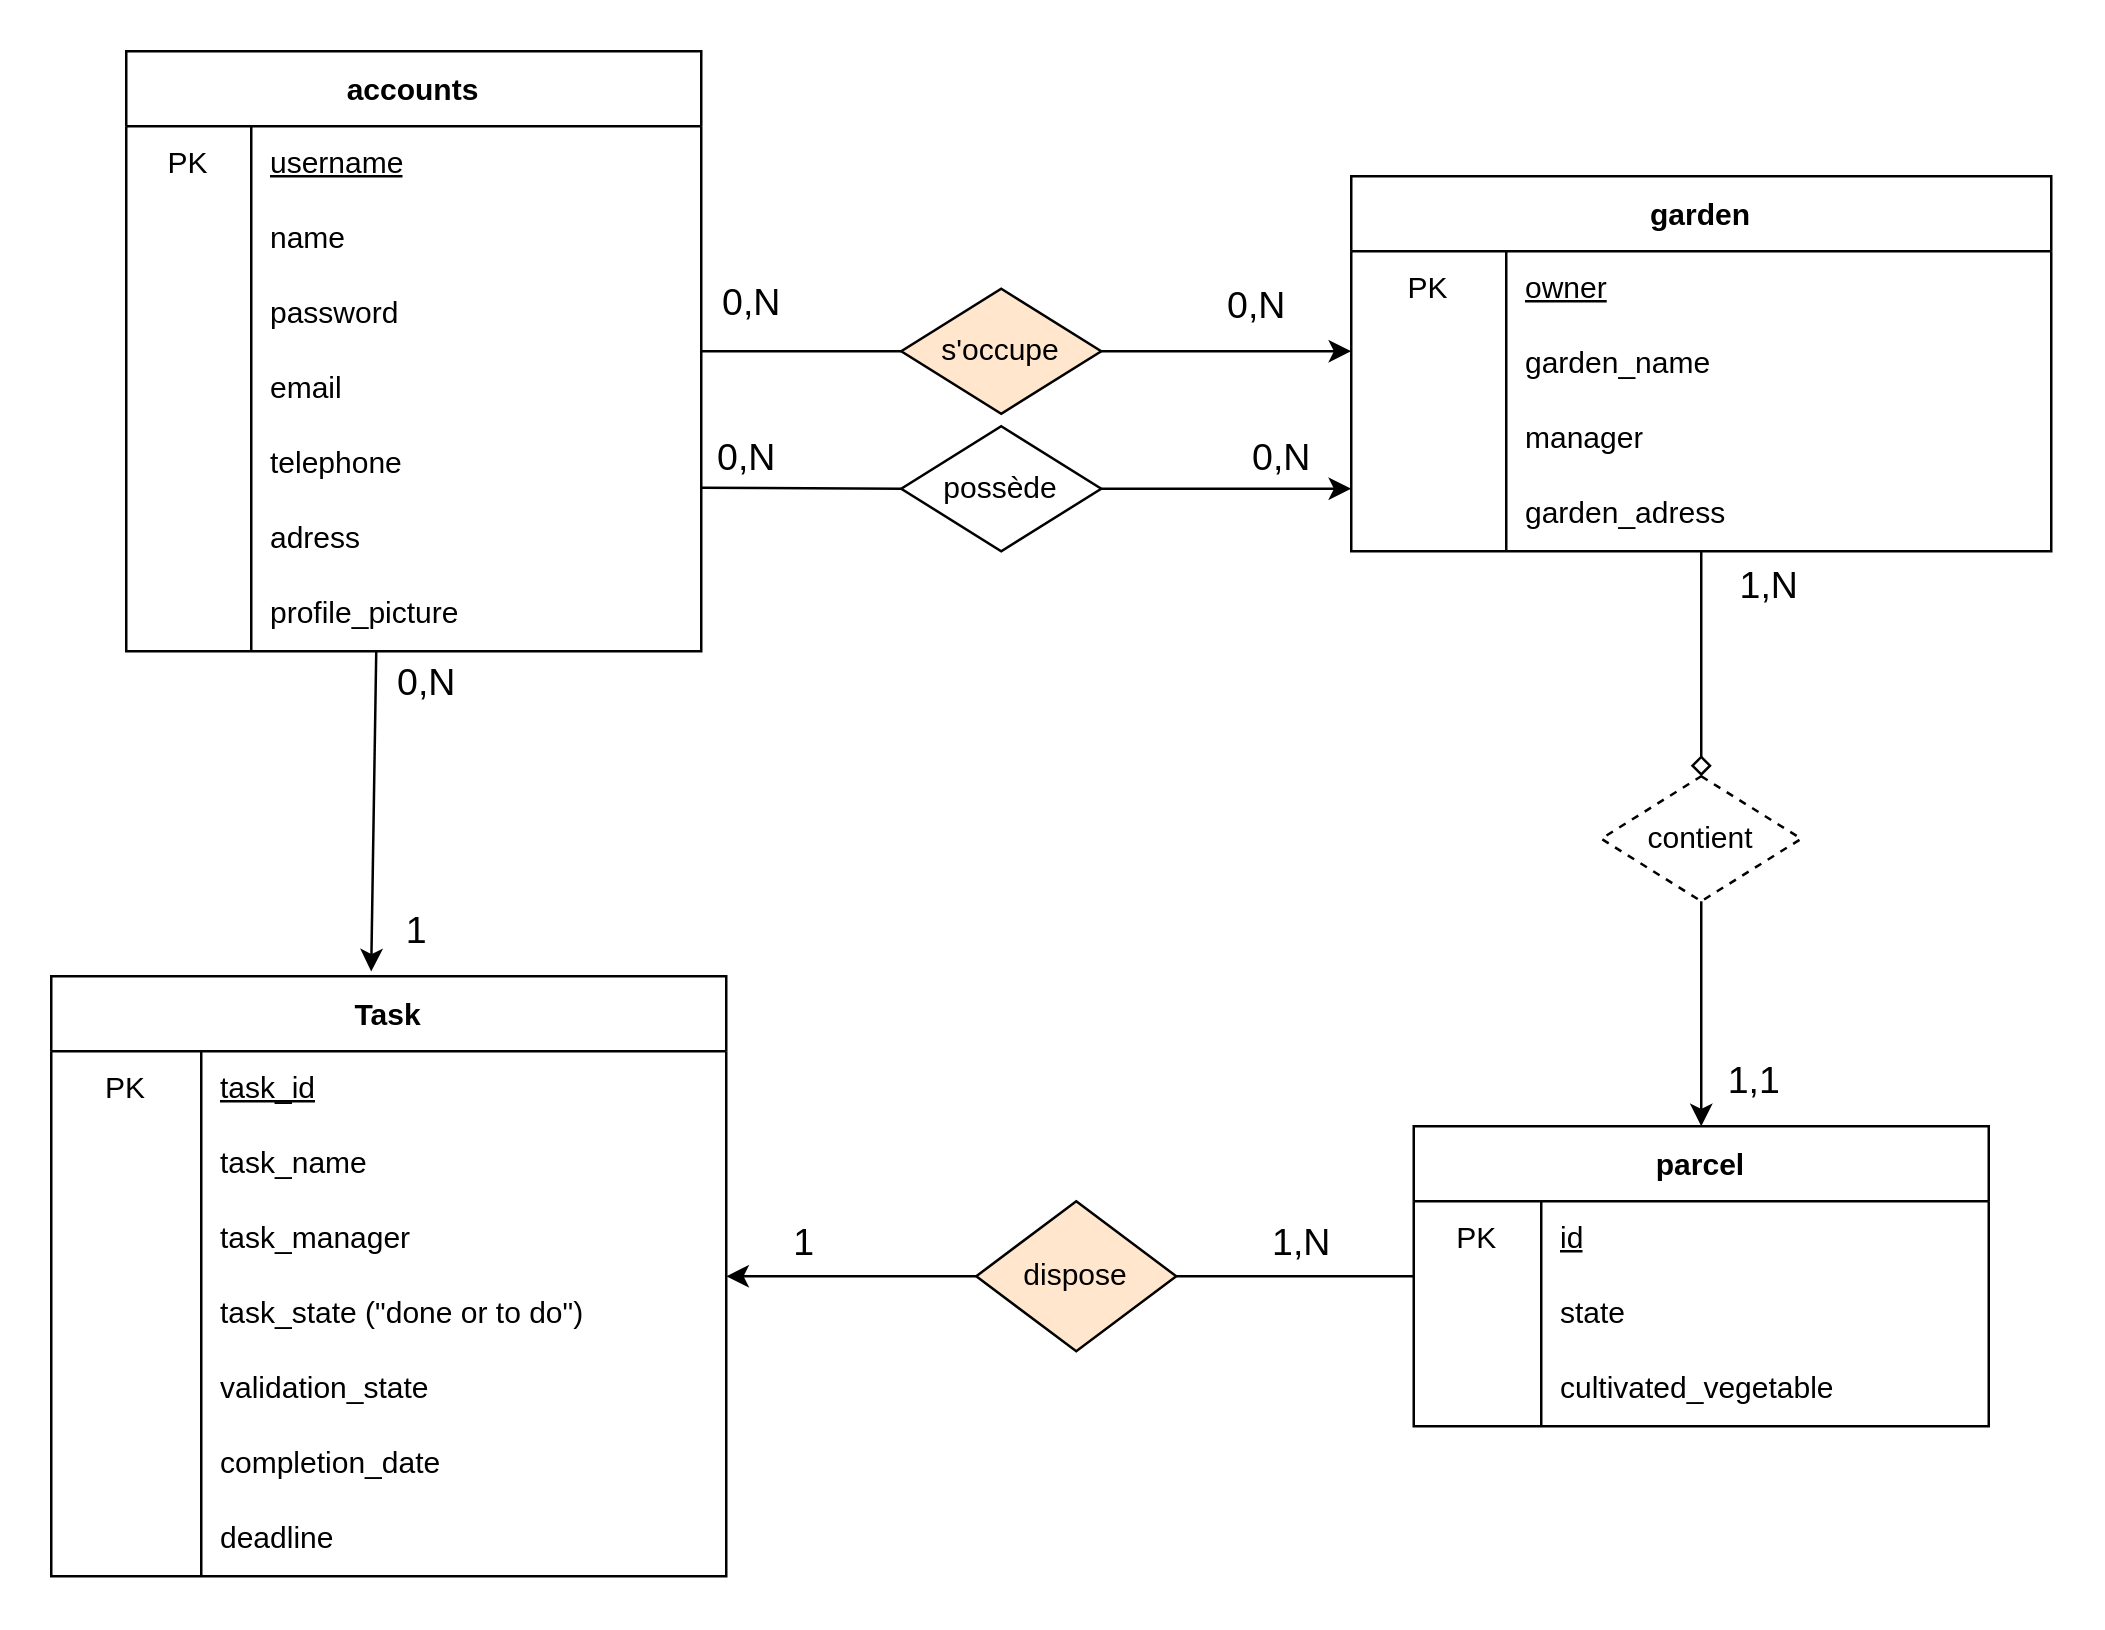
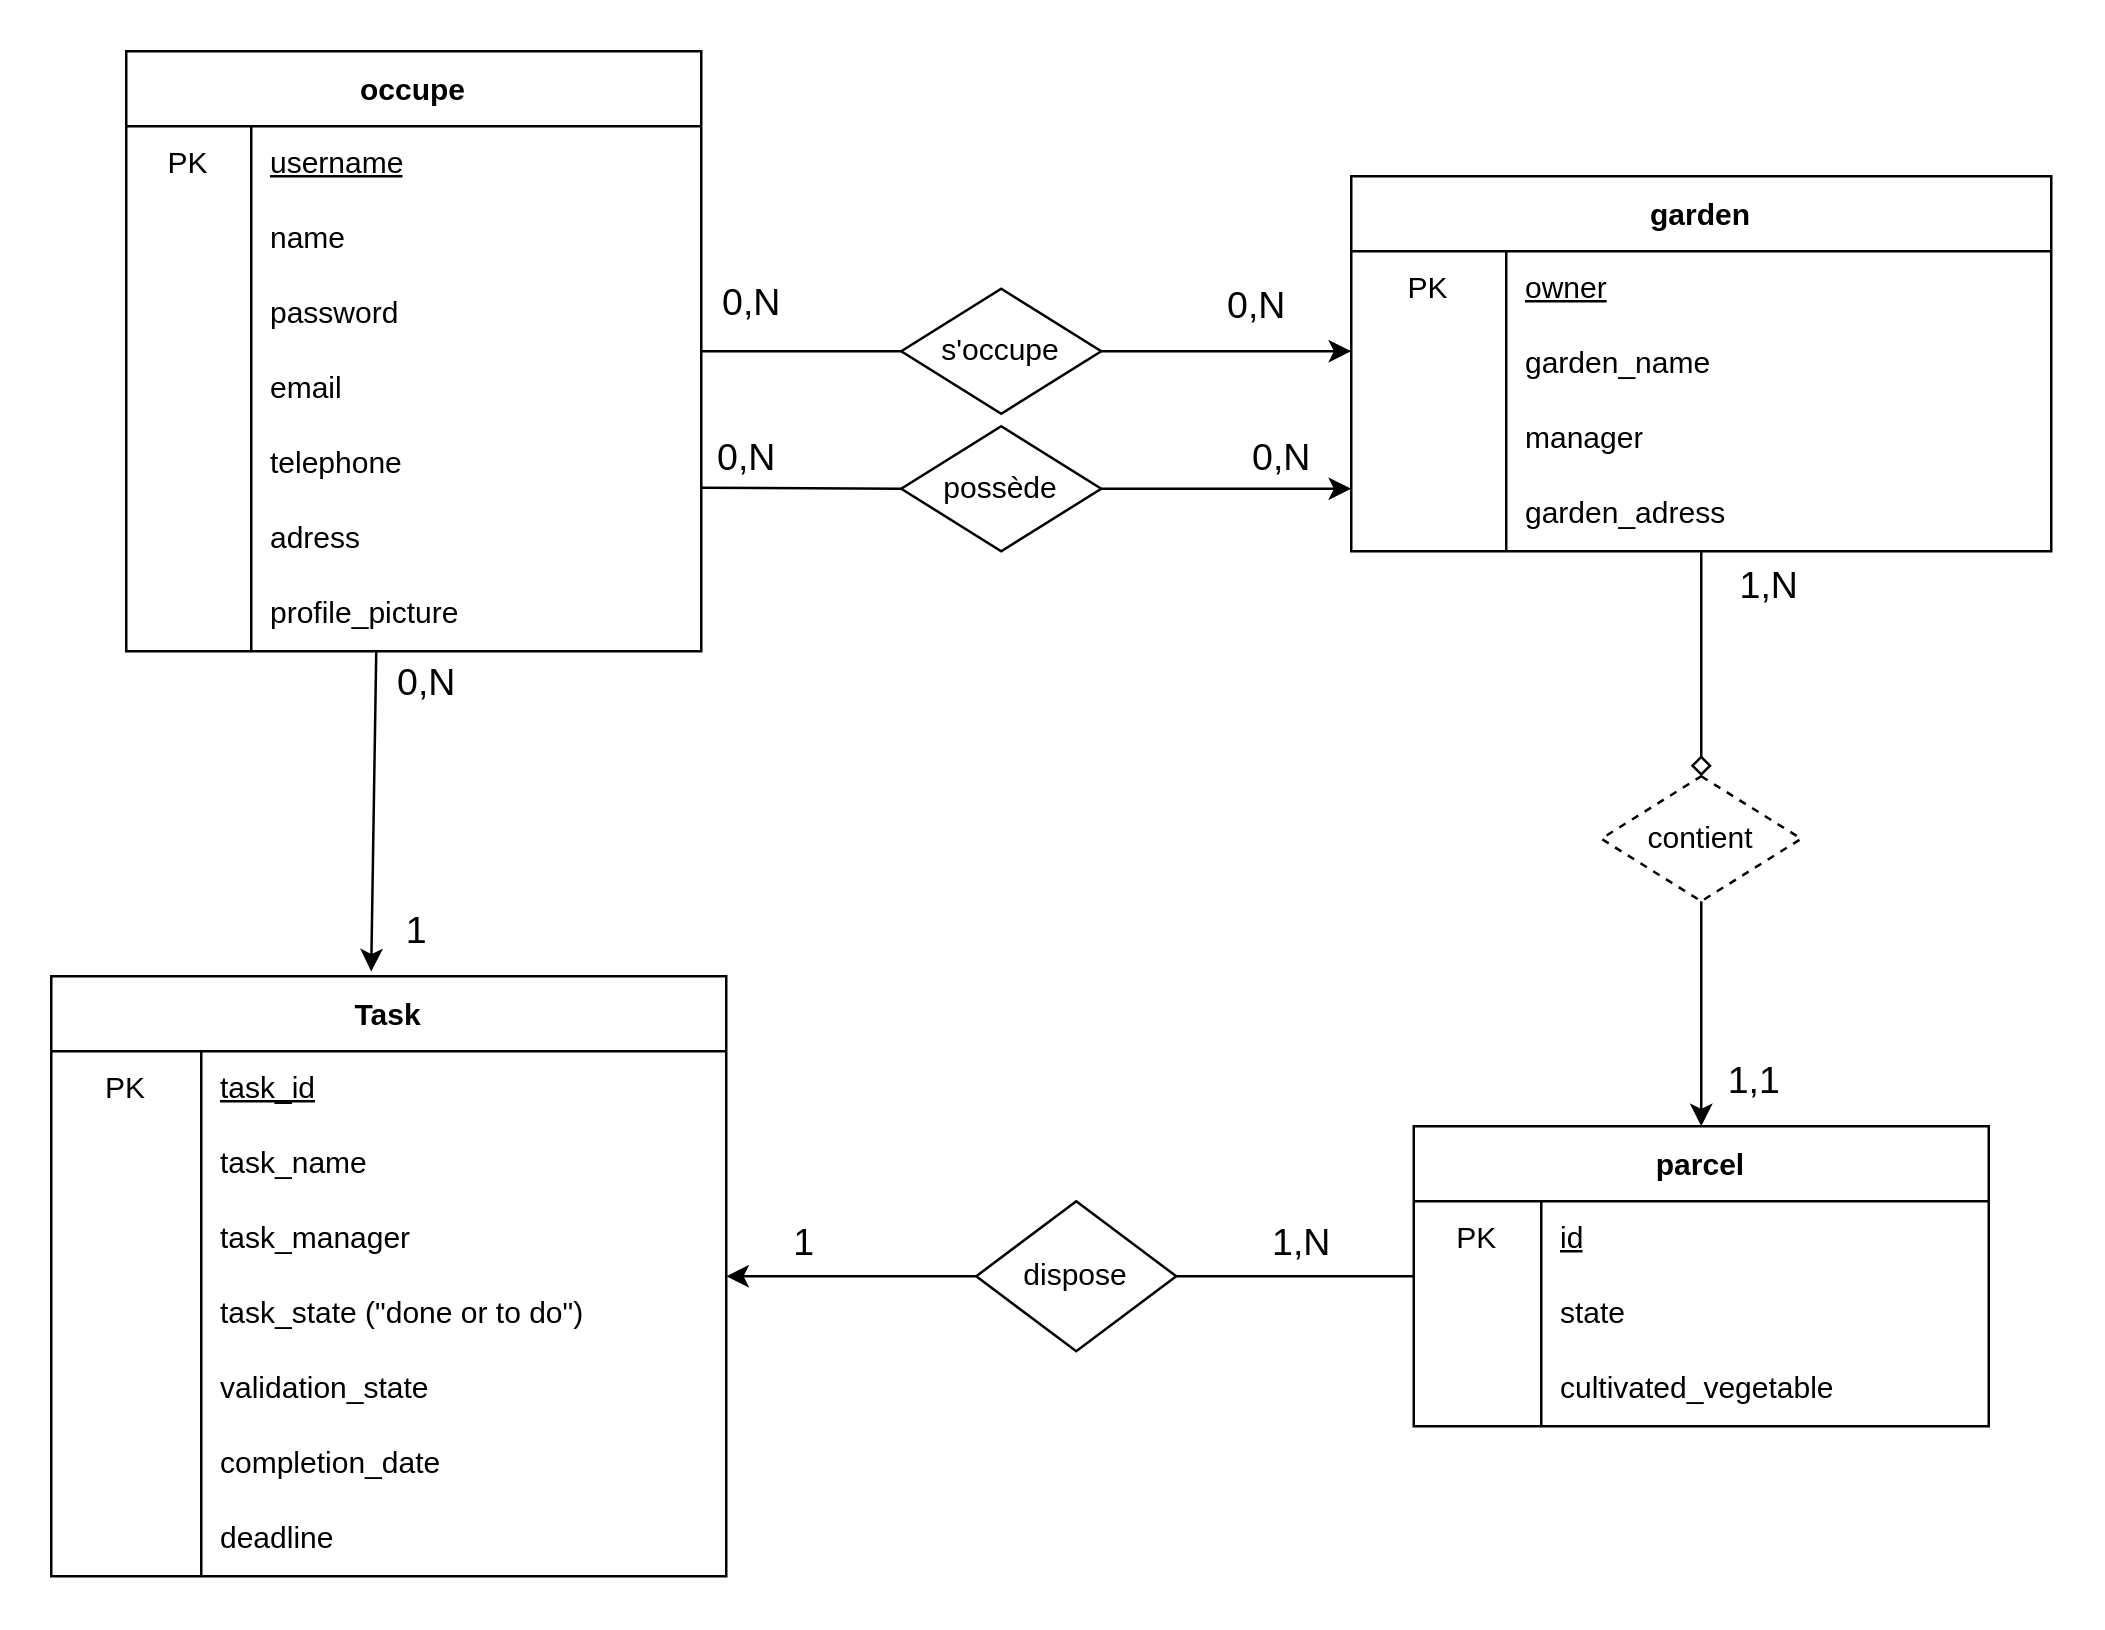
(413, 90) -> (413, 90)
(1001, 351) -> (1001, 351)
(1076, 1276) -> (1076, 1276)
